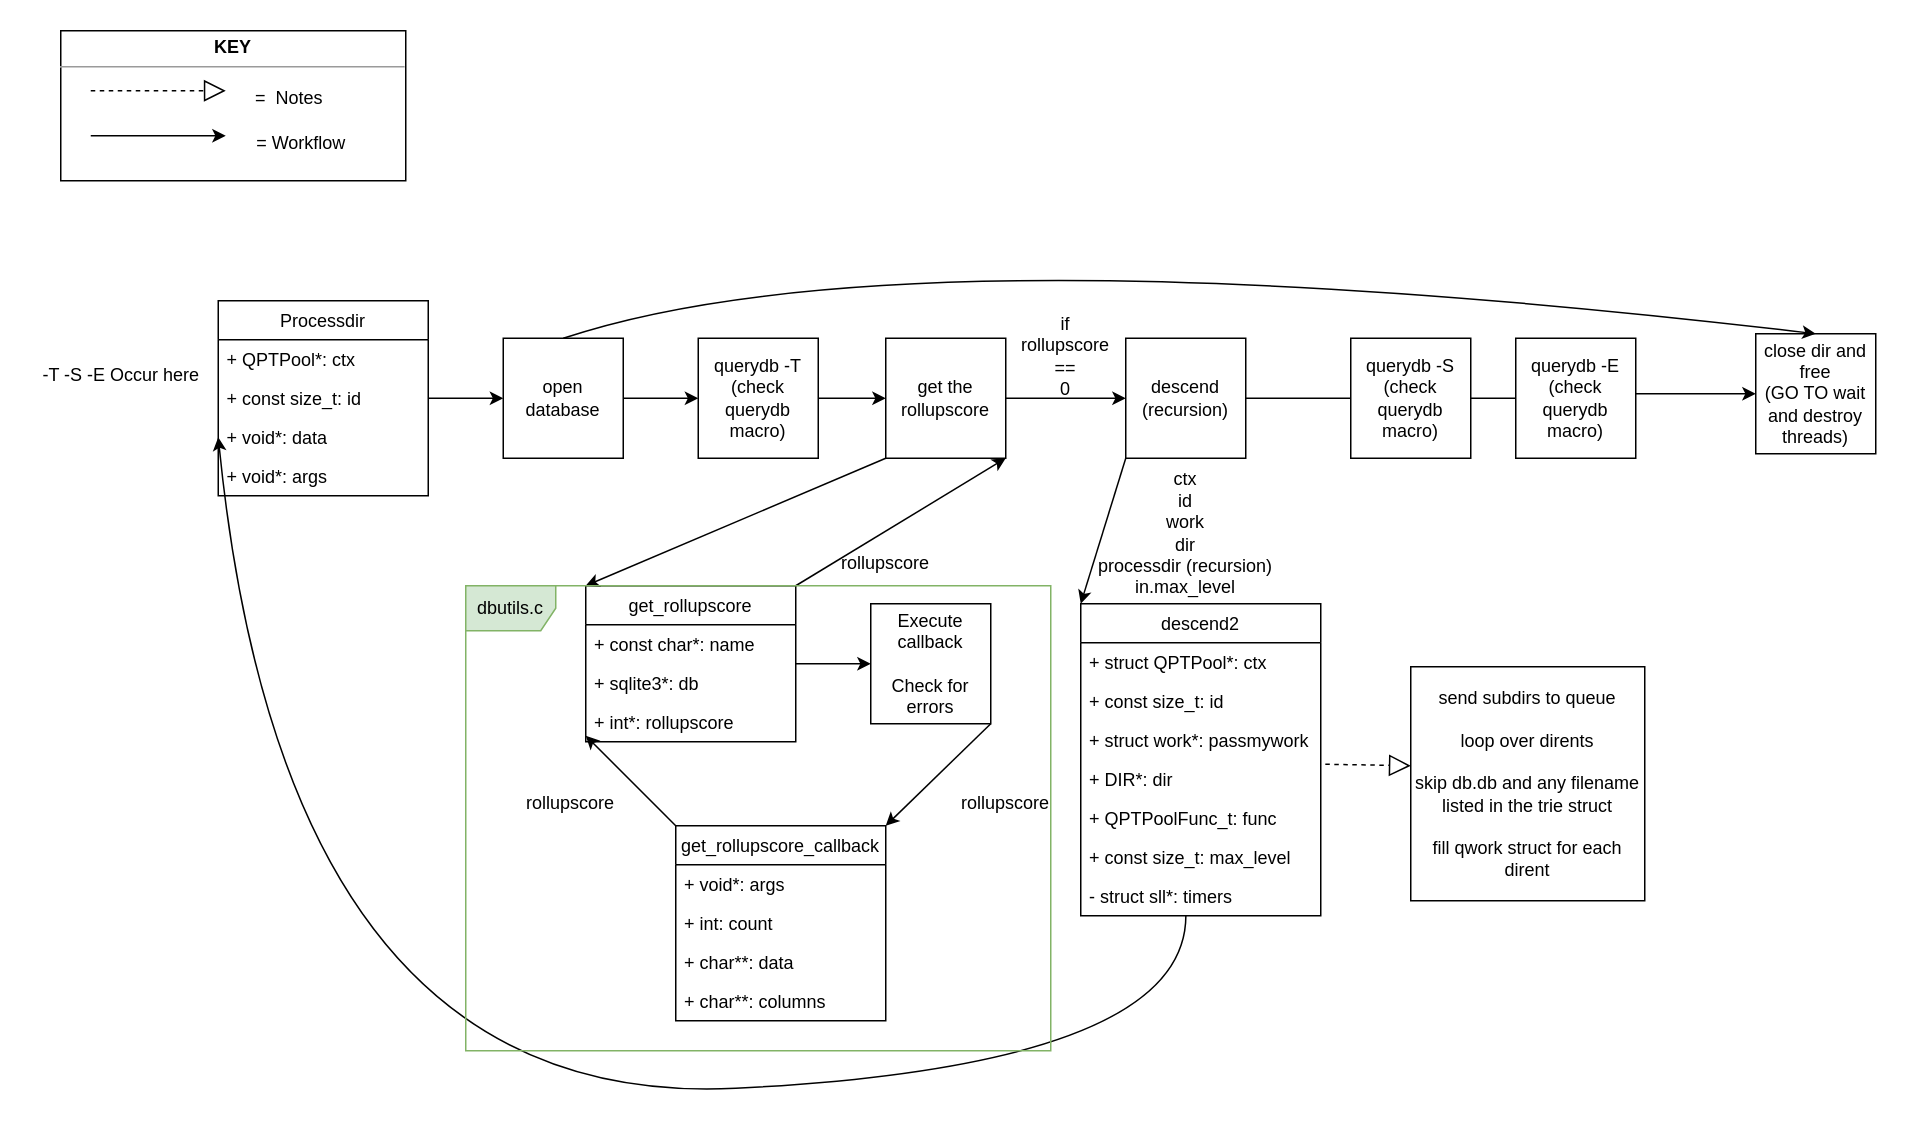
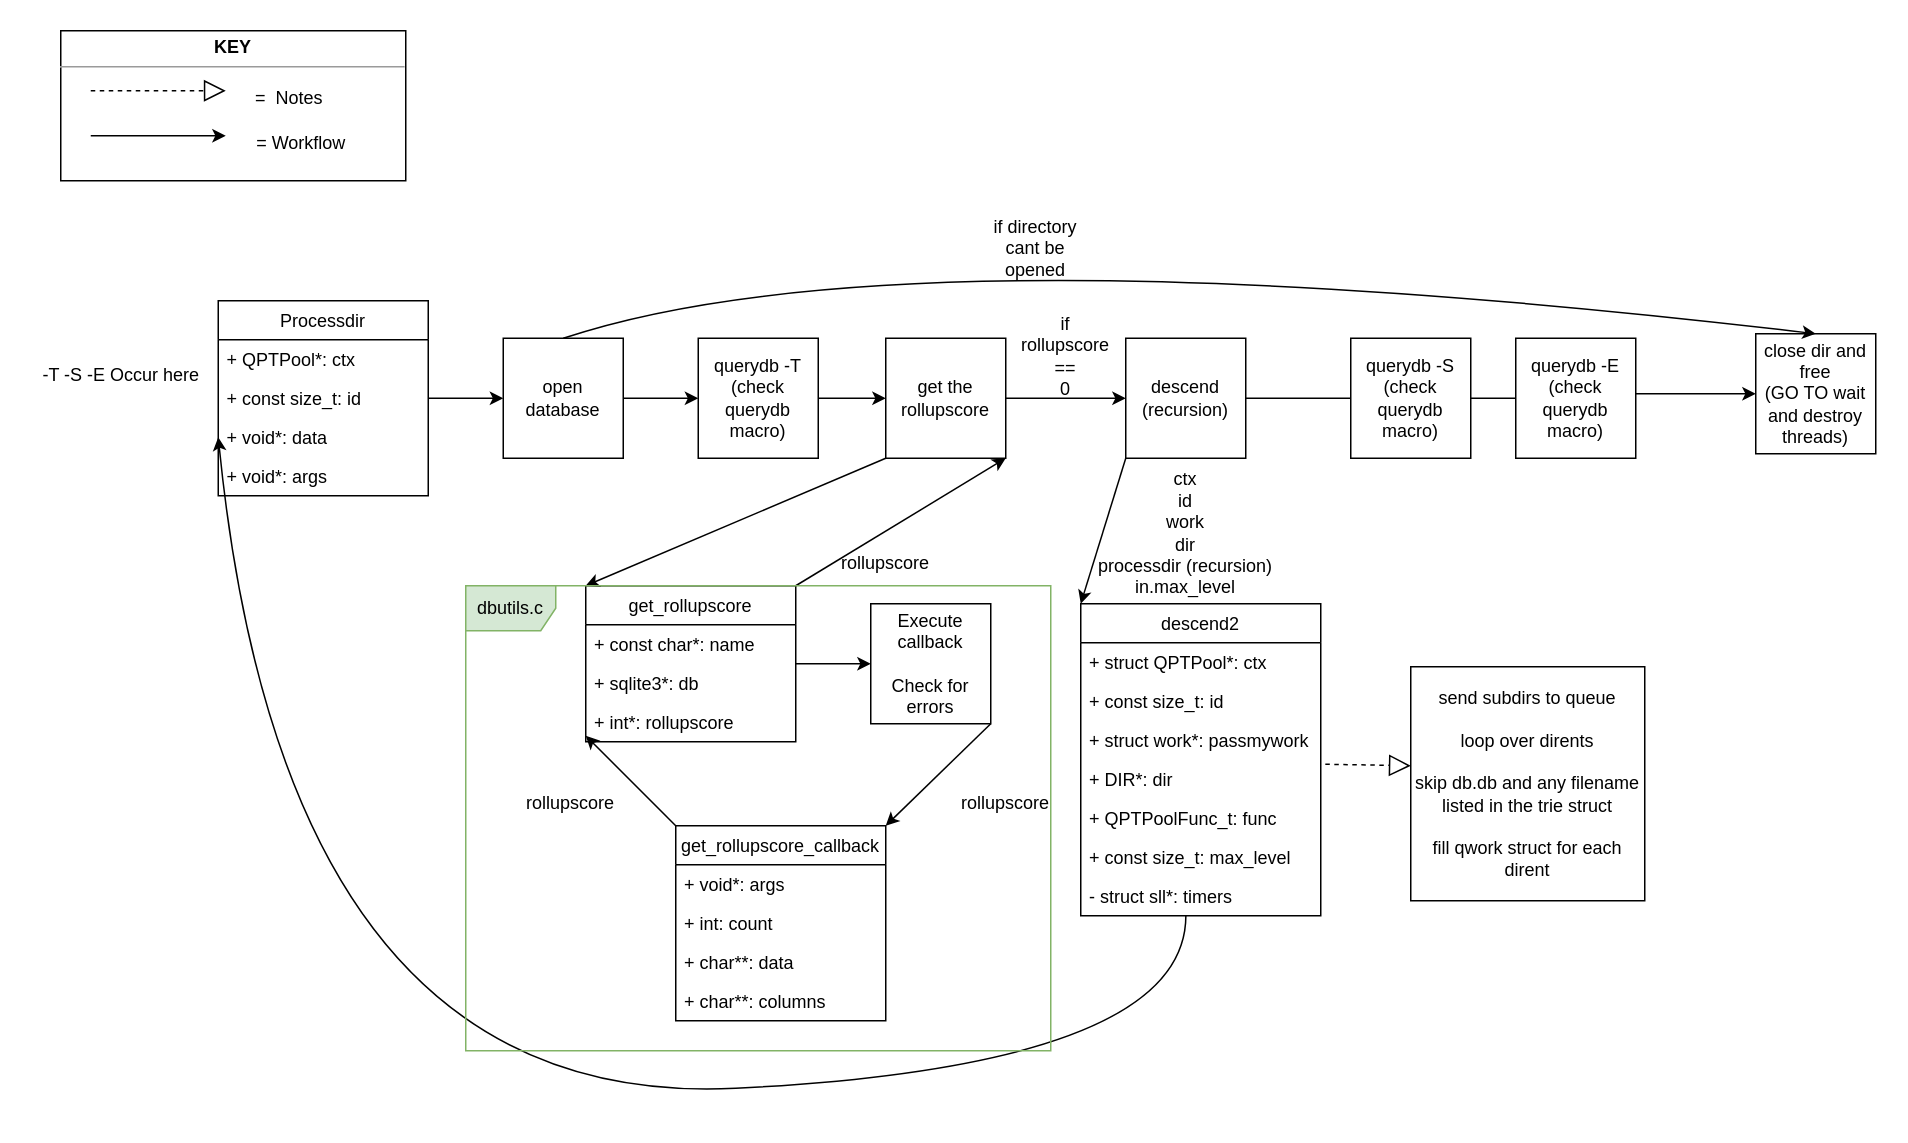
none -> (1036, 248)
